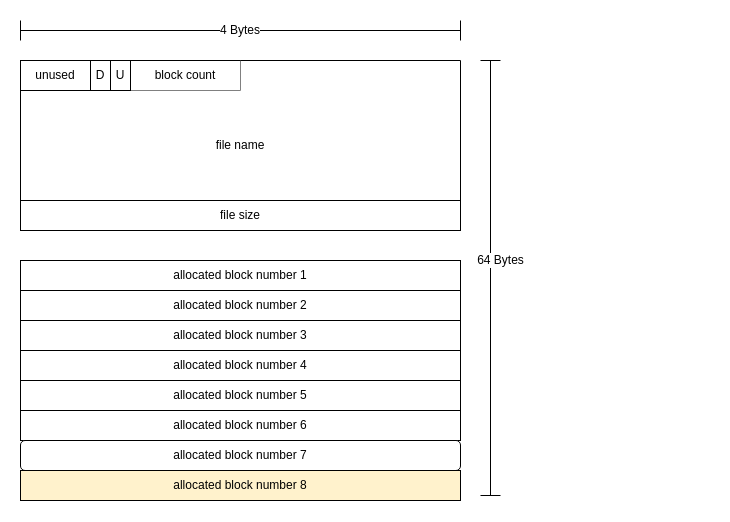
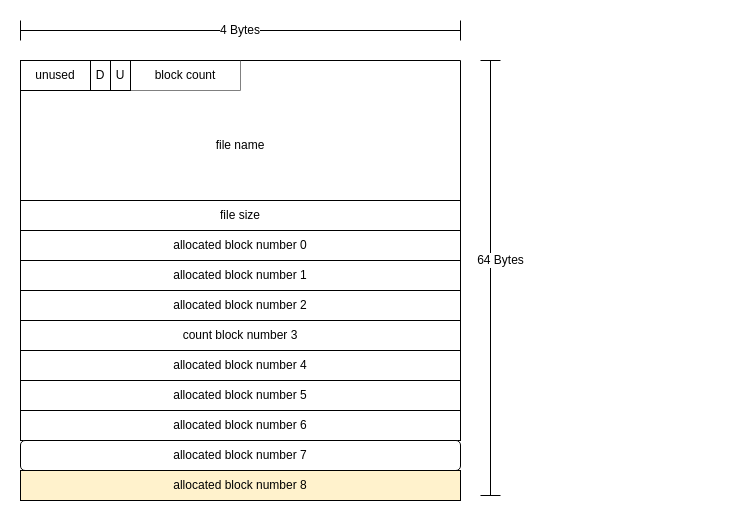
none -> (241, 246)
(241, 336) -> (241, 336)
